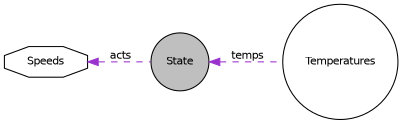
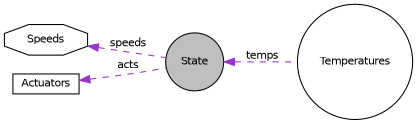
(119, 56) -> (127, 43)
none -> (46, 84)
